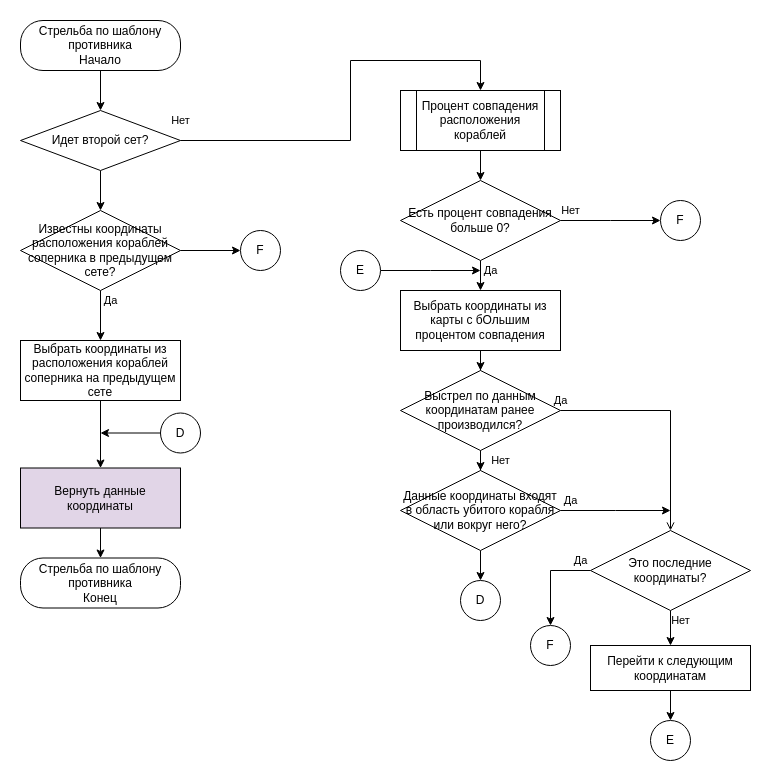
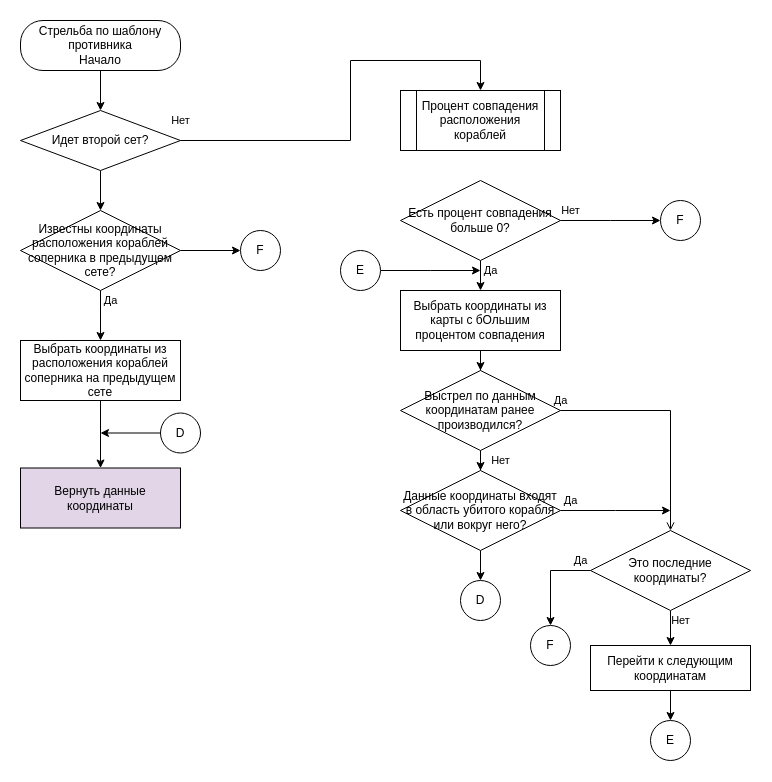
(481, 170) -> none
(101, 547) -> none
(101, 583) -> none
